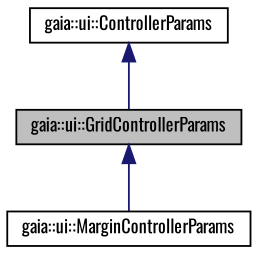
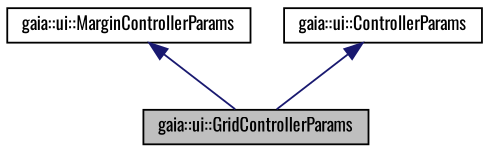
(129, 187) -> (200, 82)
